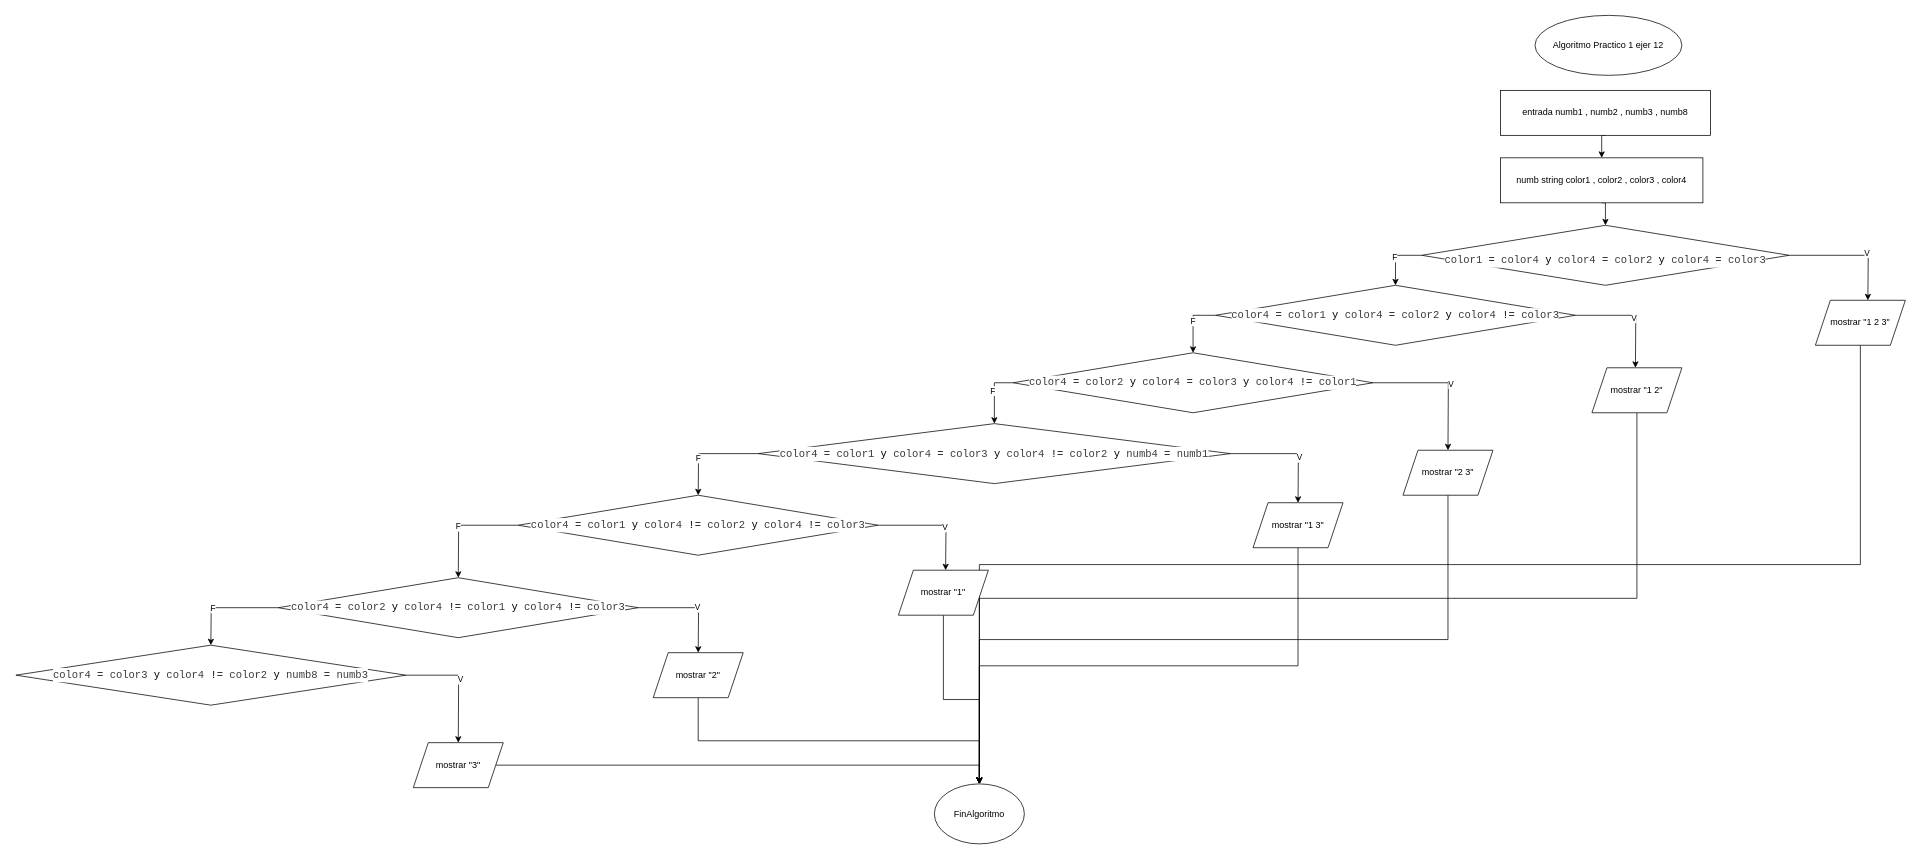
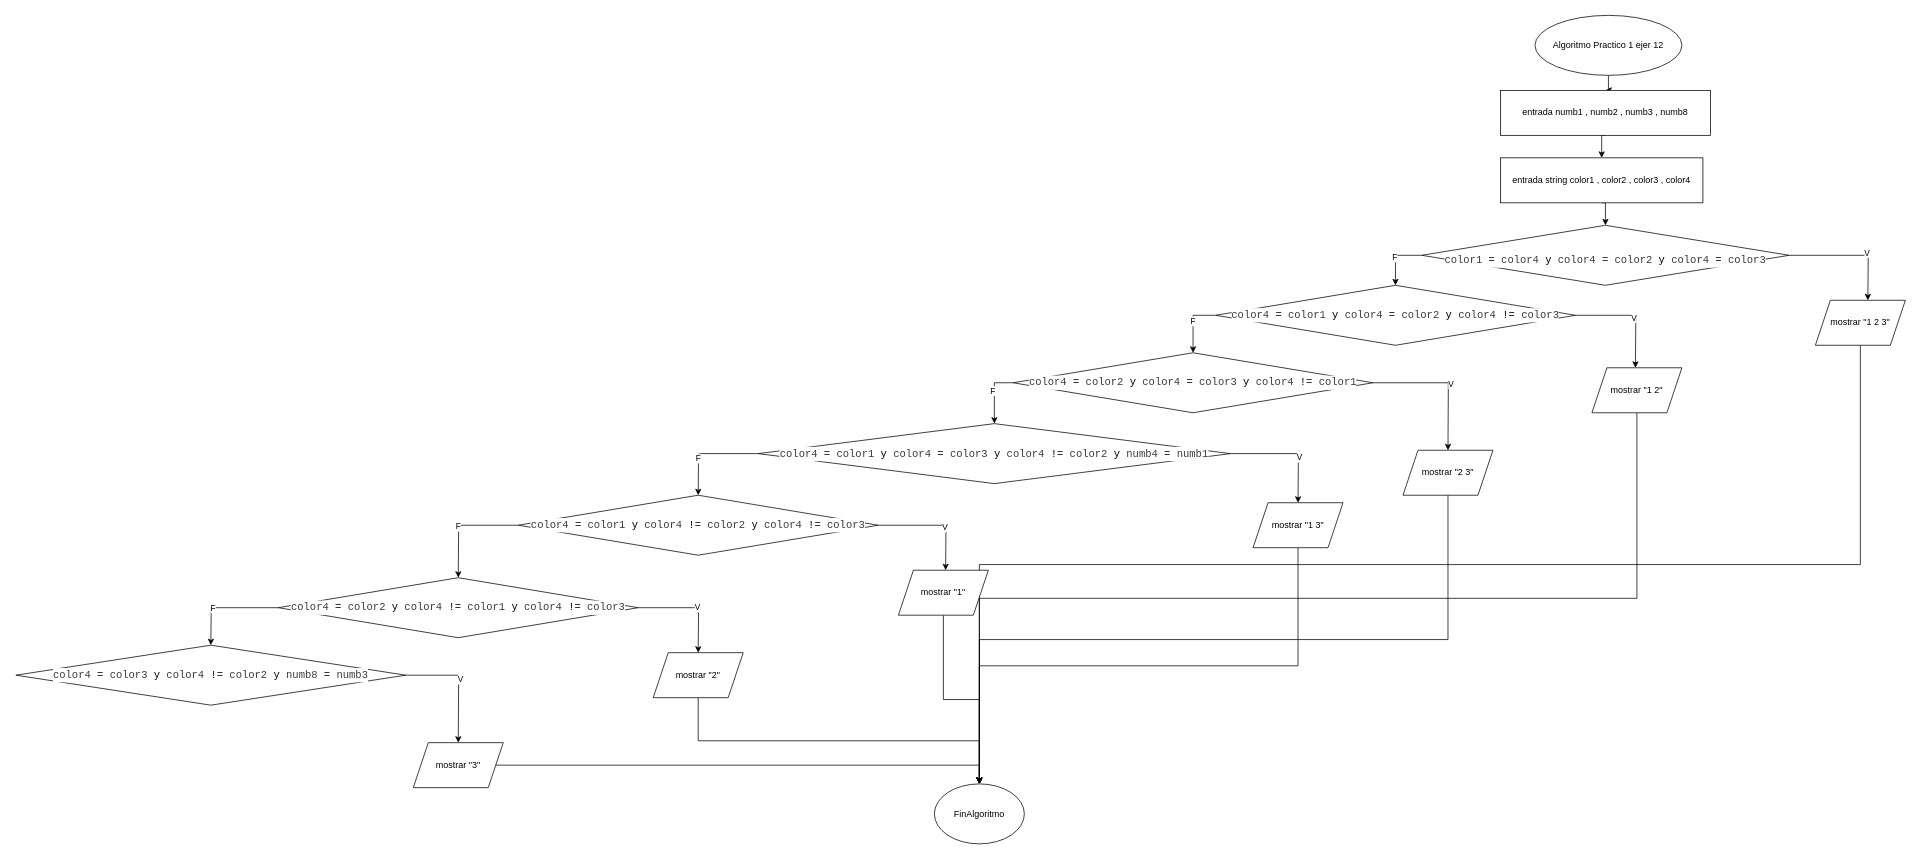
none -> (1608, 83)
(1602, 180) -> (1602, 180)
